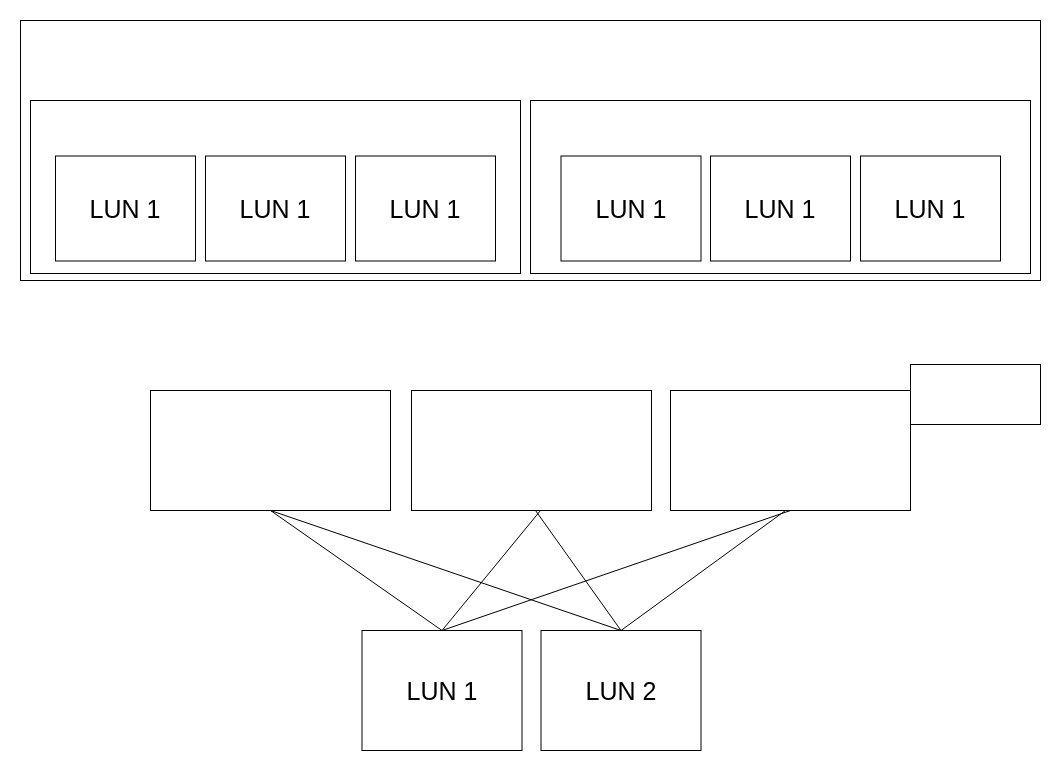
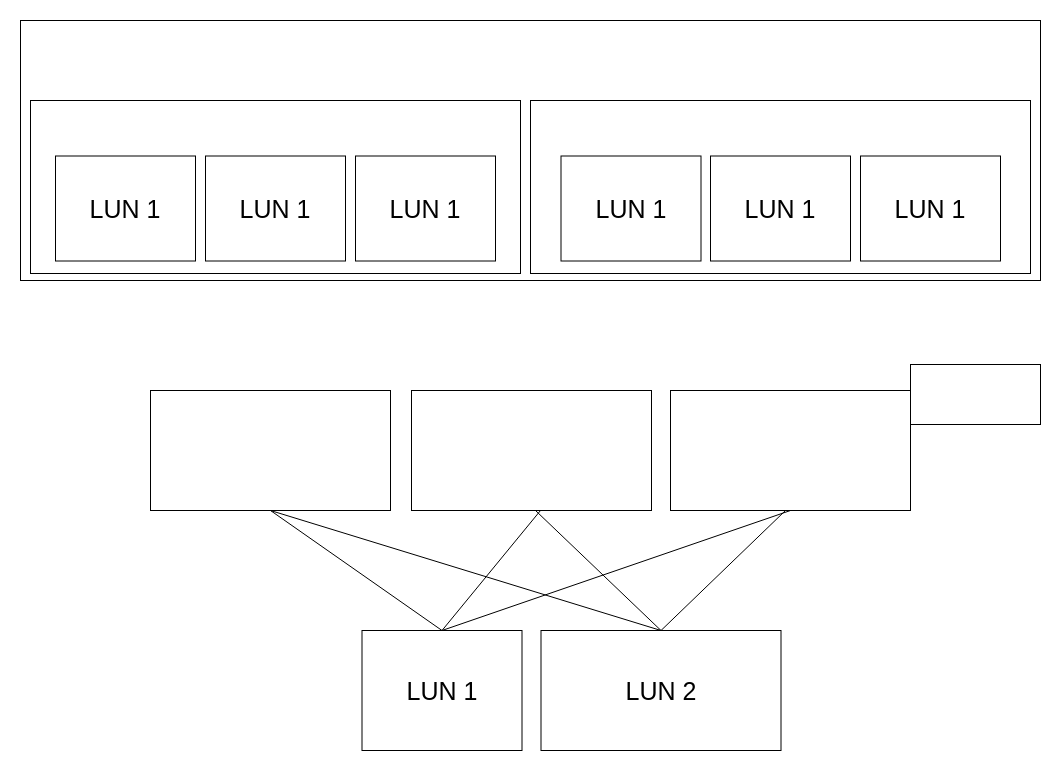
(621, 691) -> (661, 691)
